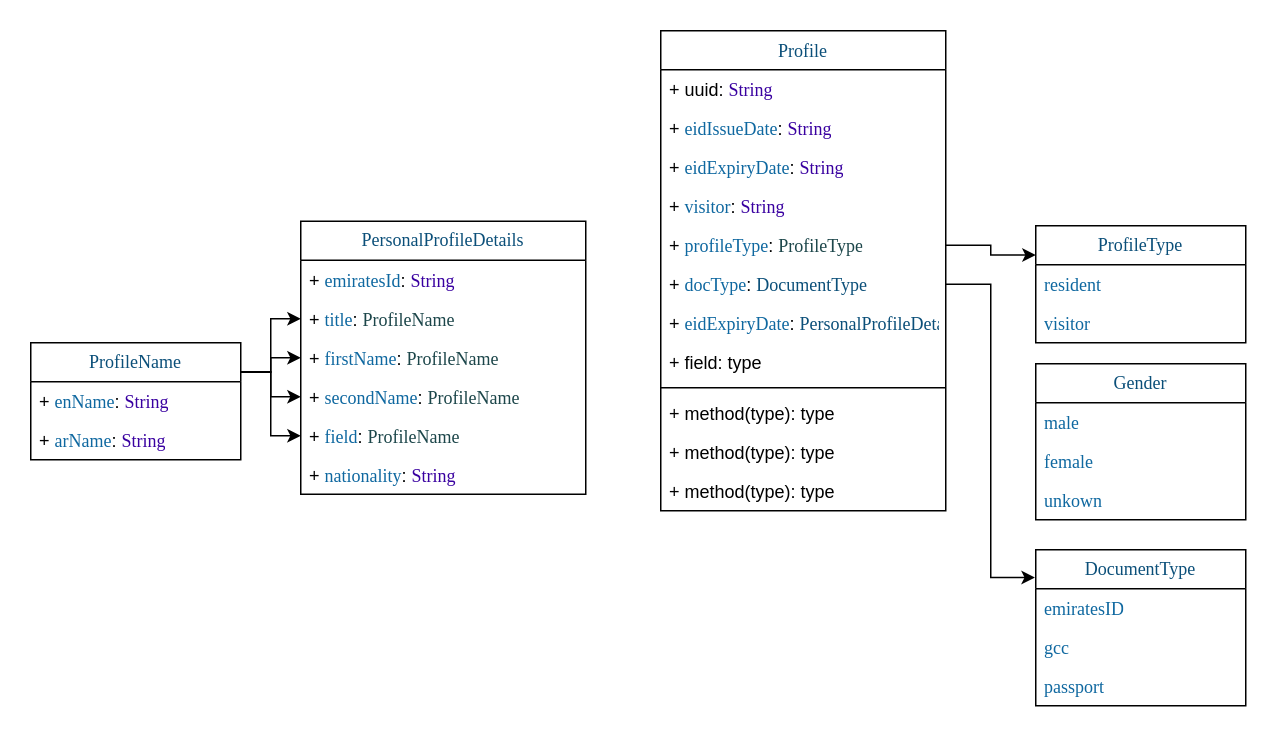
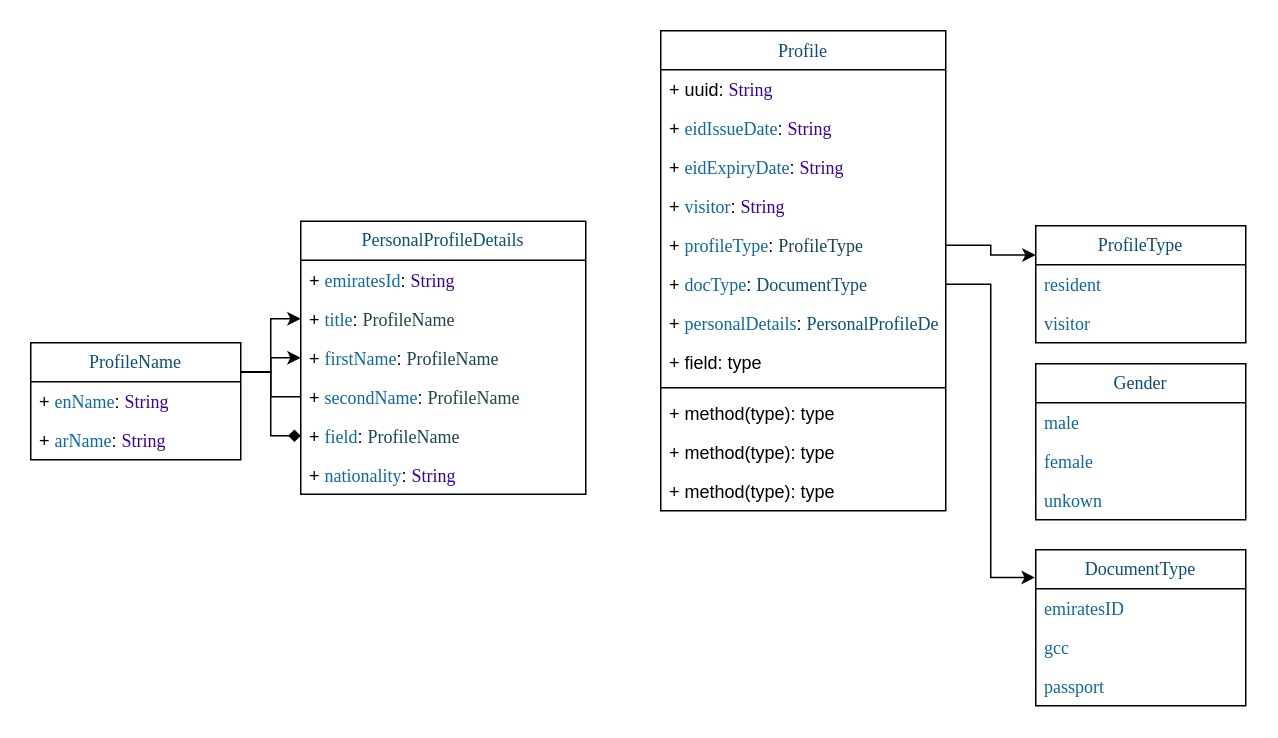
(805, 336) -> (805, 336)
(289, 397) -> (293, 397)
(289, 436) -> (288, 436)
